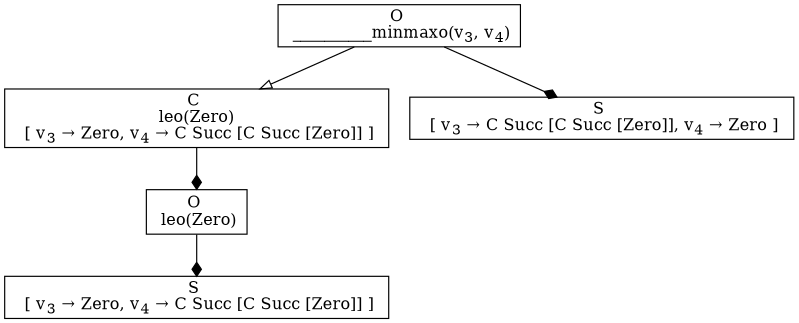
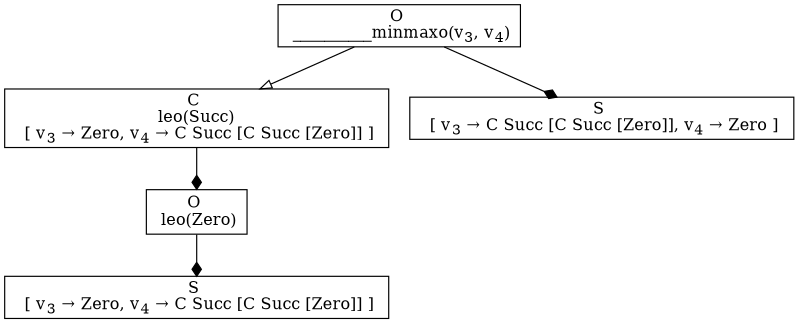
(197, 117) -> (197, 117)
